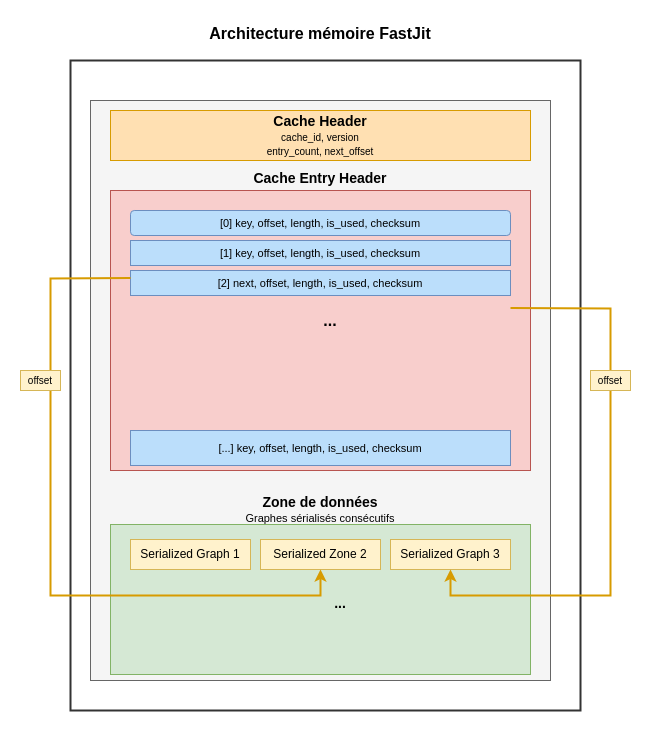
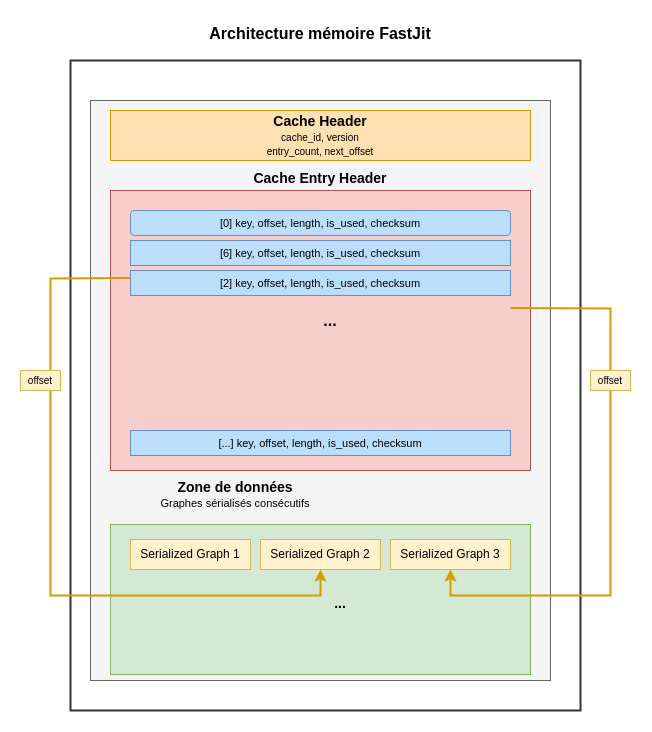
(321, 254) -> (321, 254)
(321, 284) -> (321, 284)
(321, 448) -> (321, 443)
(321, 510) -> (236, 495)
(321, 555) -> (321, 555)
